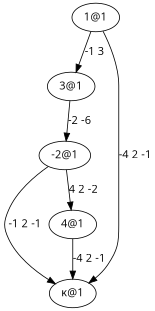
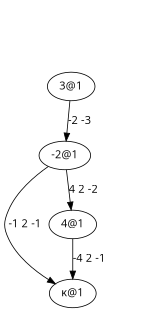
(96, 17) -> none
(80, 121) -> (80, 121)
